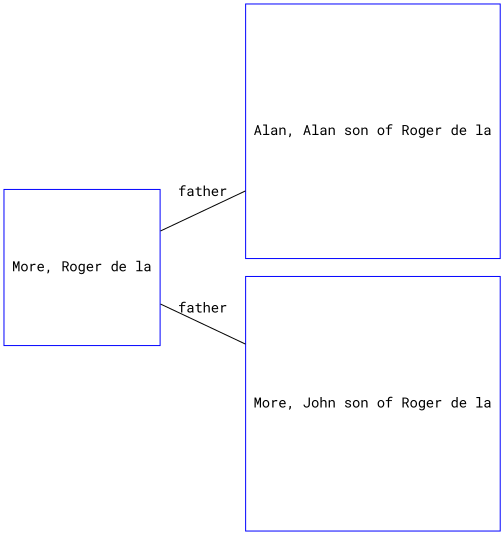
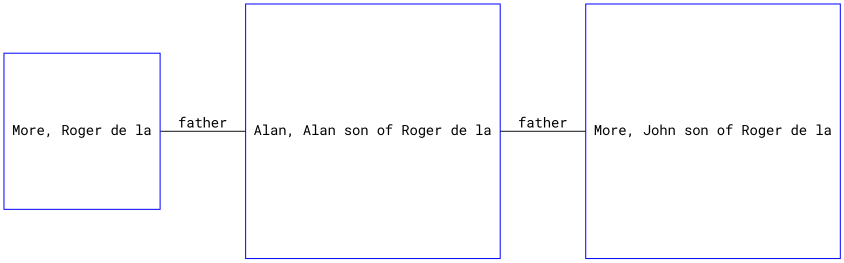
(203, 324) -> (543, 131)
